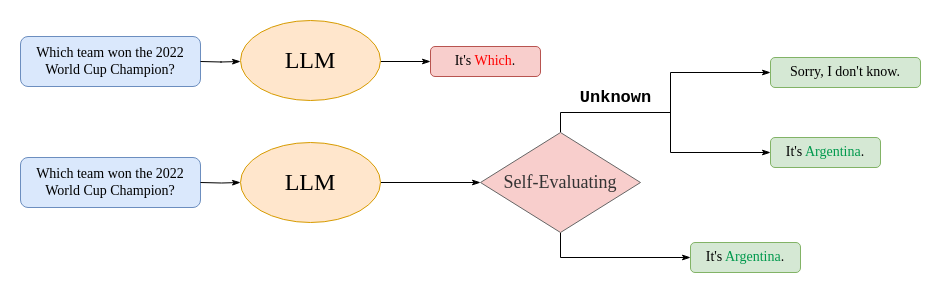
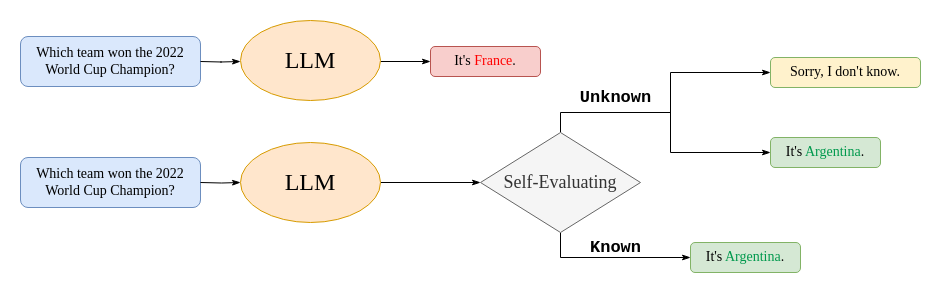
(486, 62) -> (486, 62)
(846, 73) -> (846, 73)
(561, 183) -> (561, 183)
none -> (616, 248)
